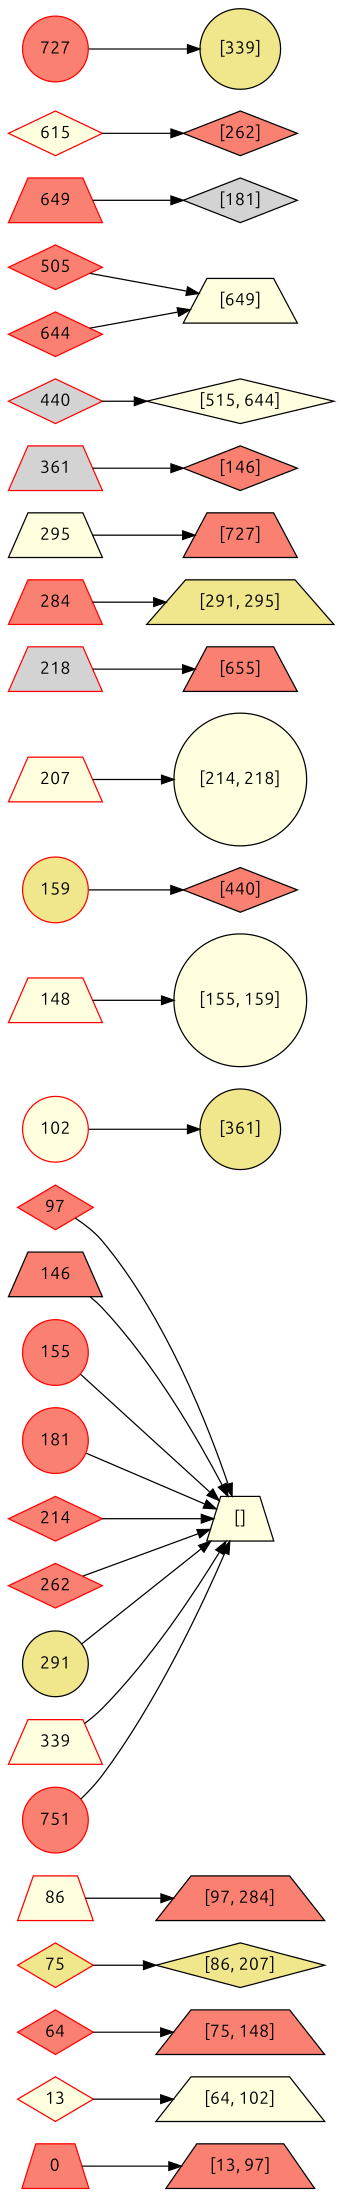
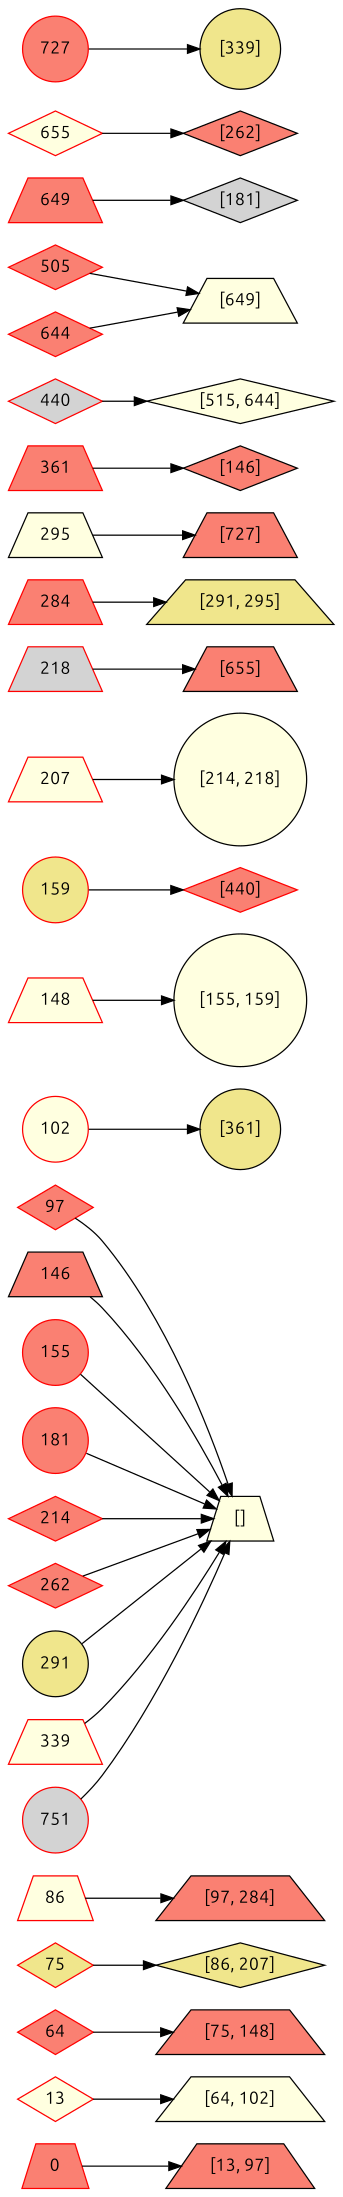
(55, 133) -> (55, 133)
(55, 468) -> (55, 468)
(240, 890) -> (240, 890)
(55, 1820) -> (55, 1820)
